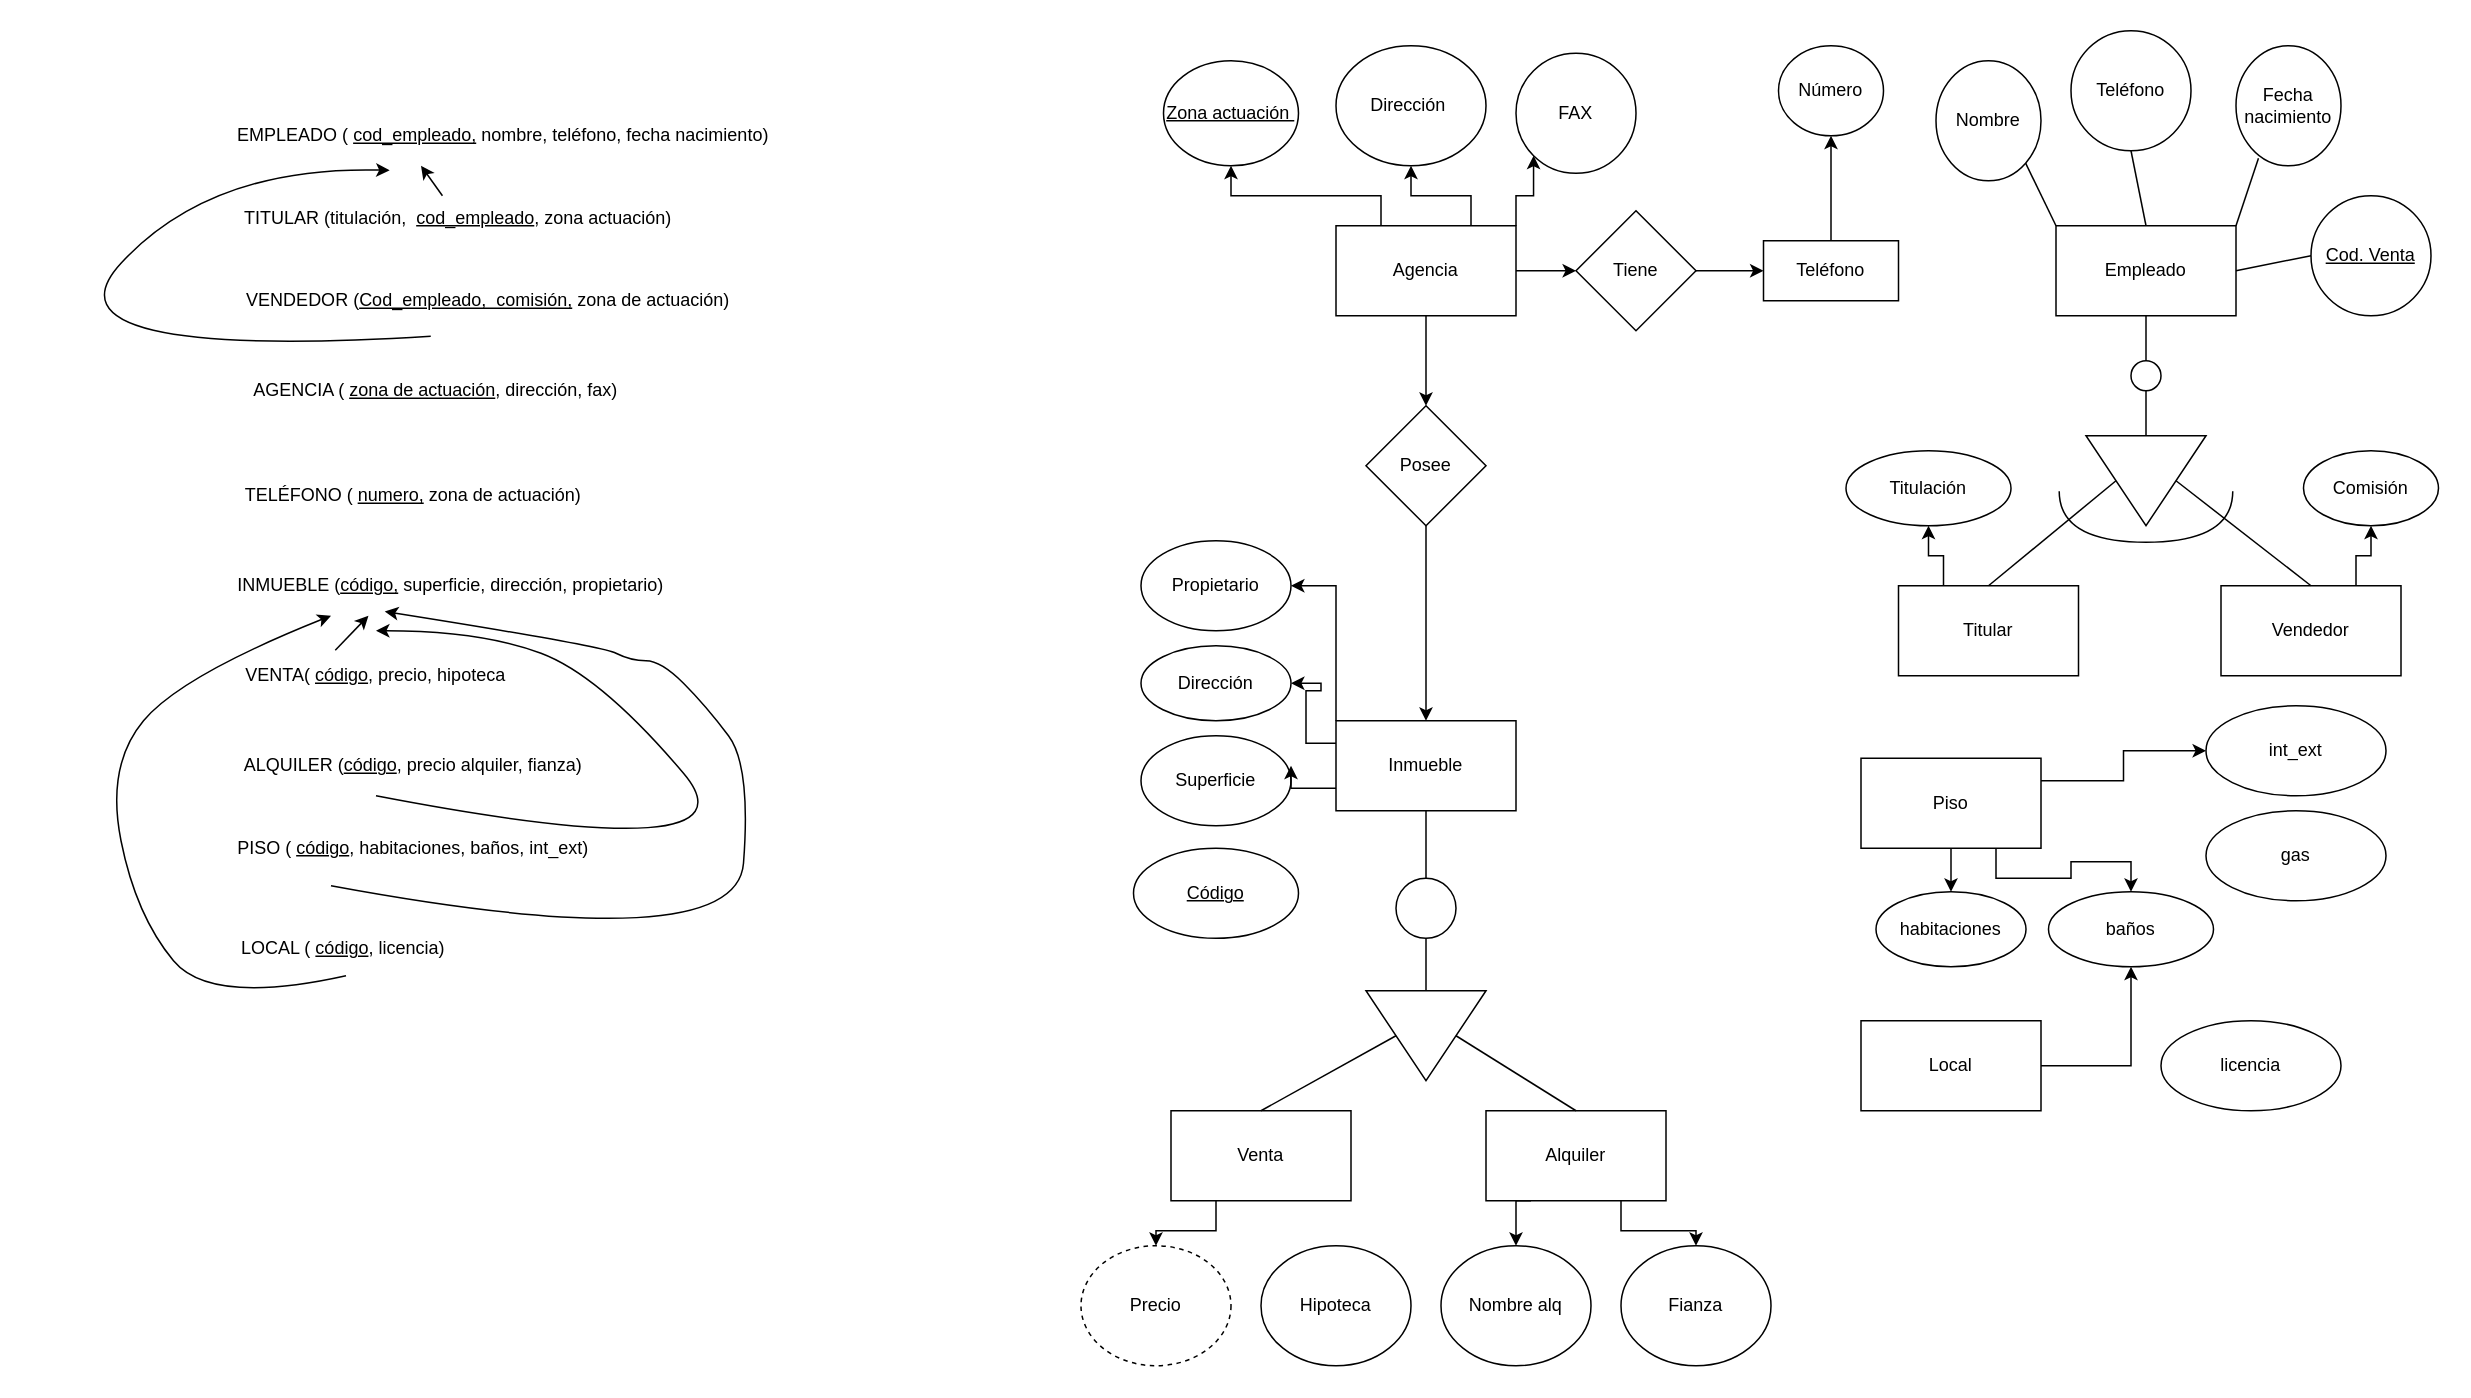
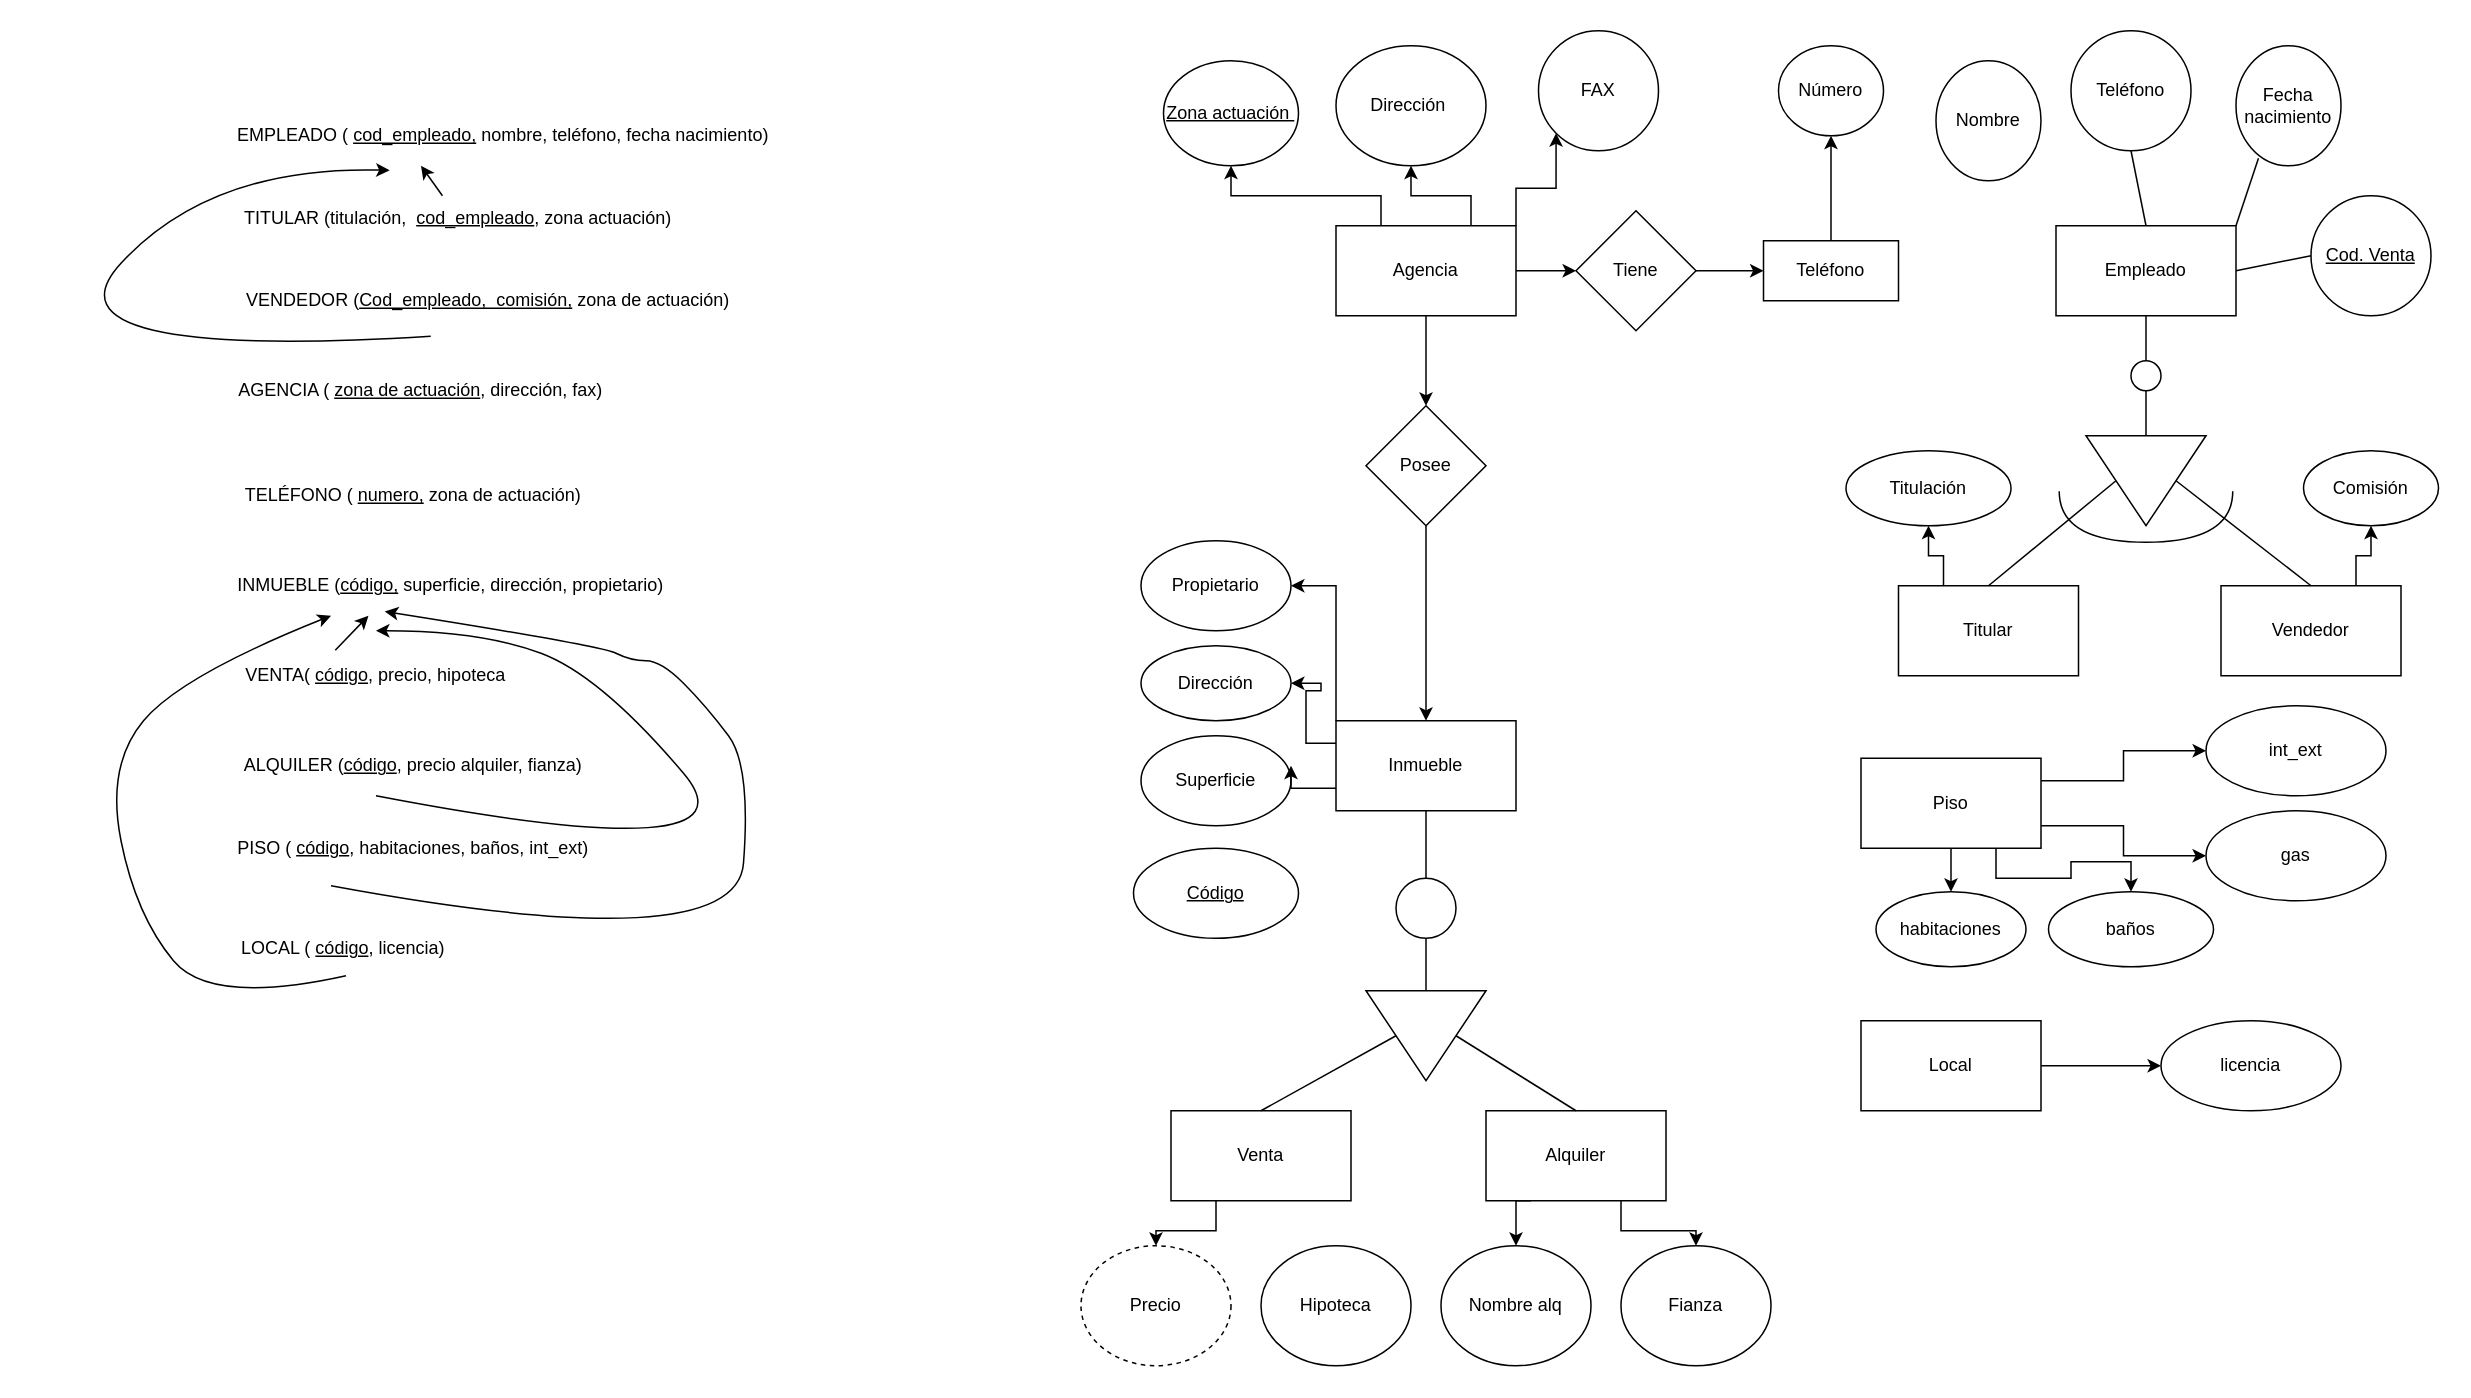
(1576, 113) -> (1598, 91)
(2040, 194) -> none
(436, 391) -> (421, 391)
none -> (2123, 836)
(2131, 1023) -> (2139, 1066)
